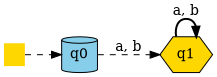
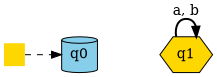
(124, 55) -> none
